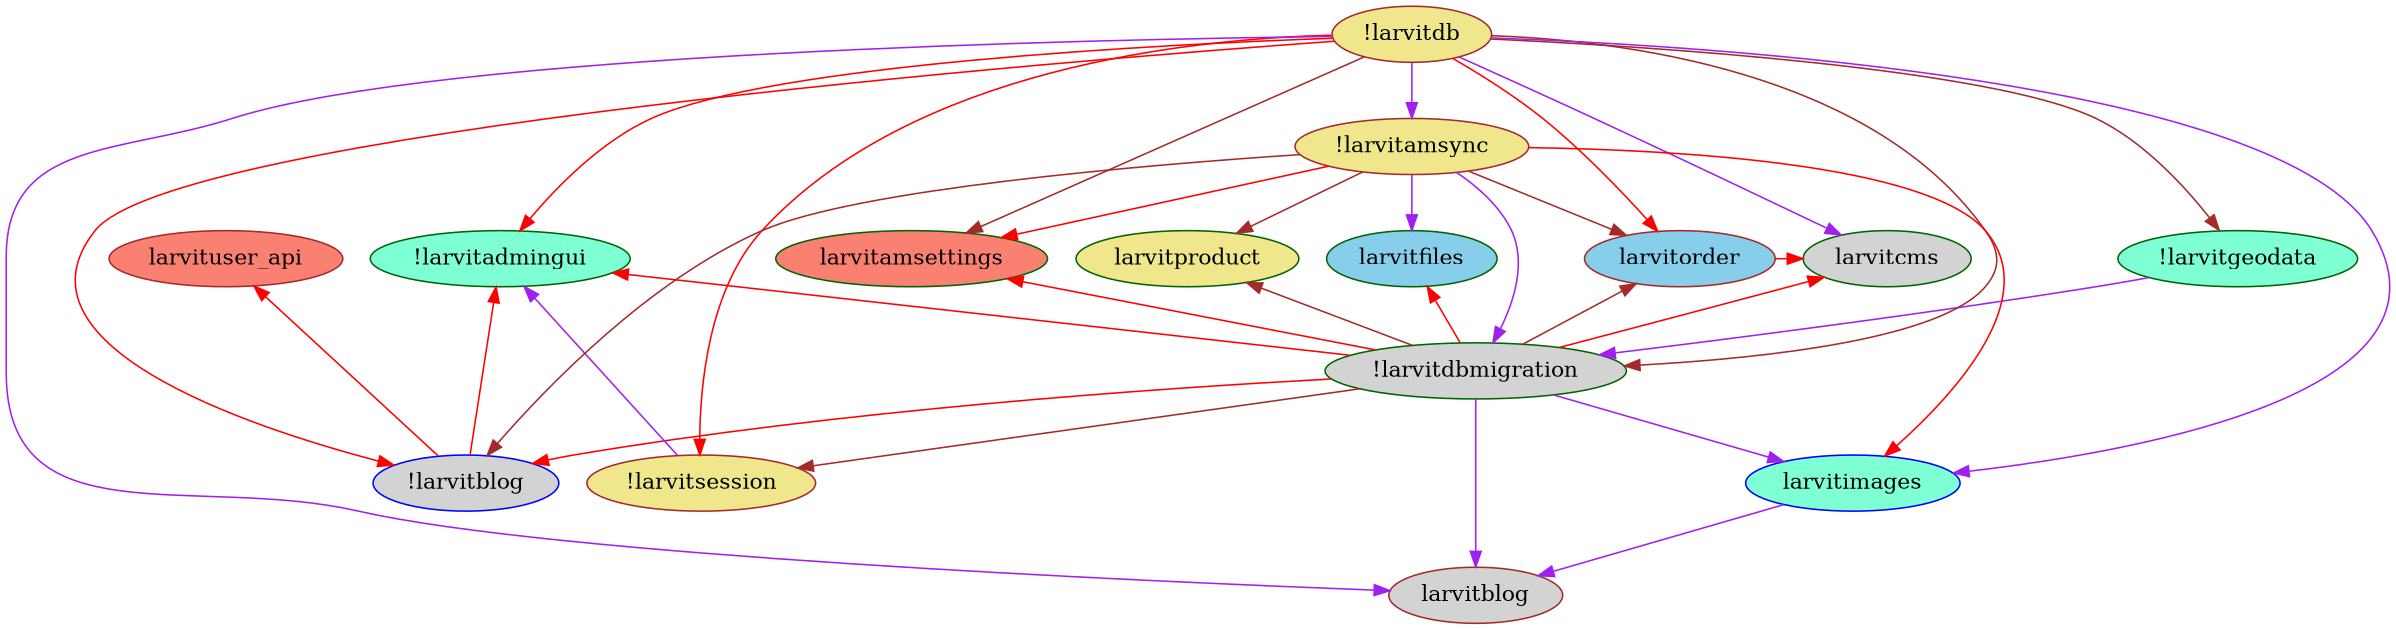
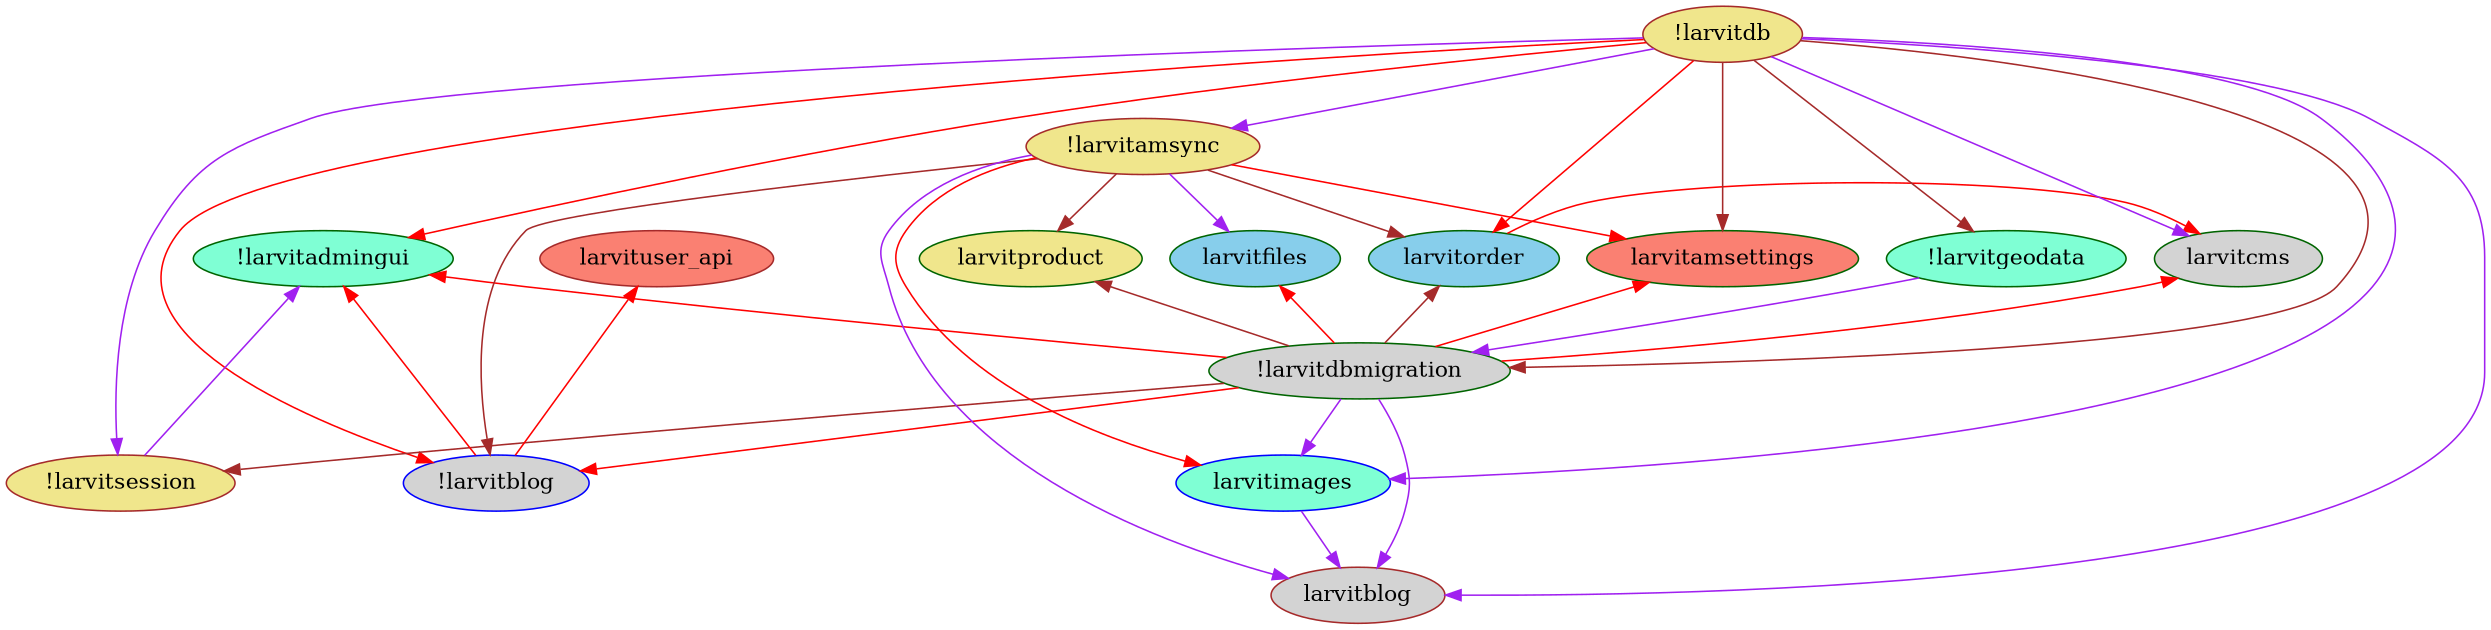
(923, 119) -> (770, 72)
(1515, 241) -> (945, 392)
(1680, 259) -> (1464, 259)
